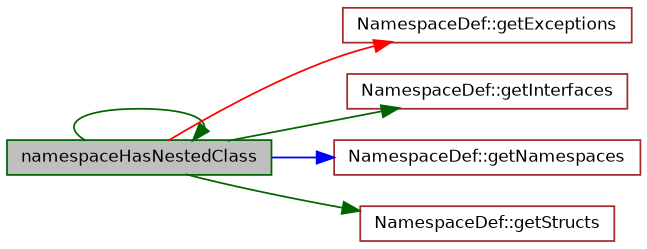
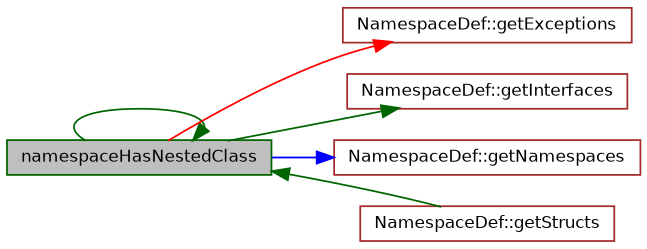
(264, 192) -> (366, 189)
